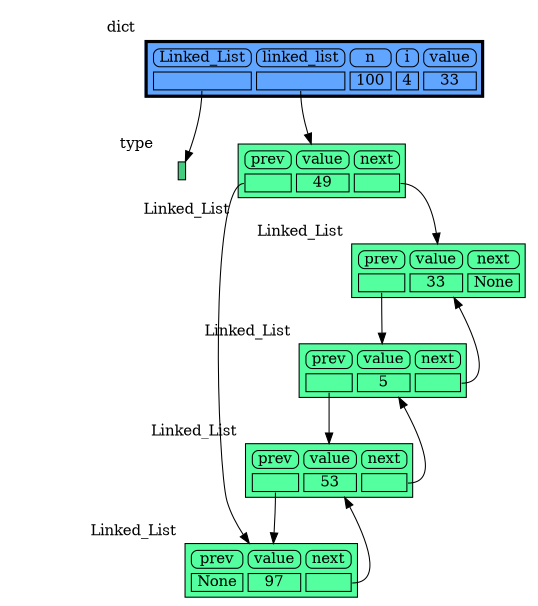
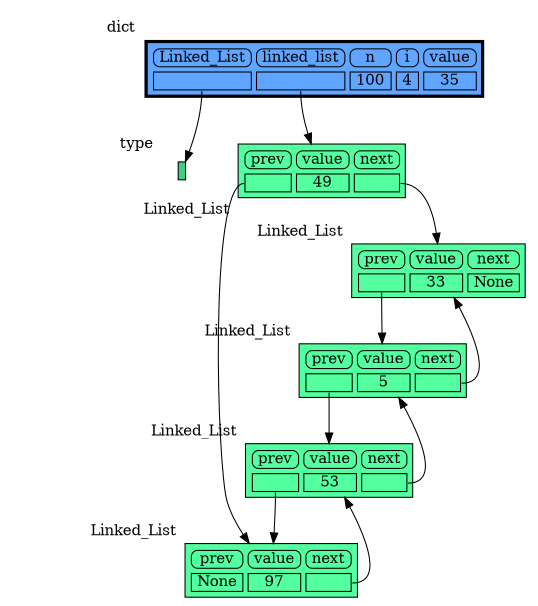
(450, 80) -> (450, 80)
